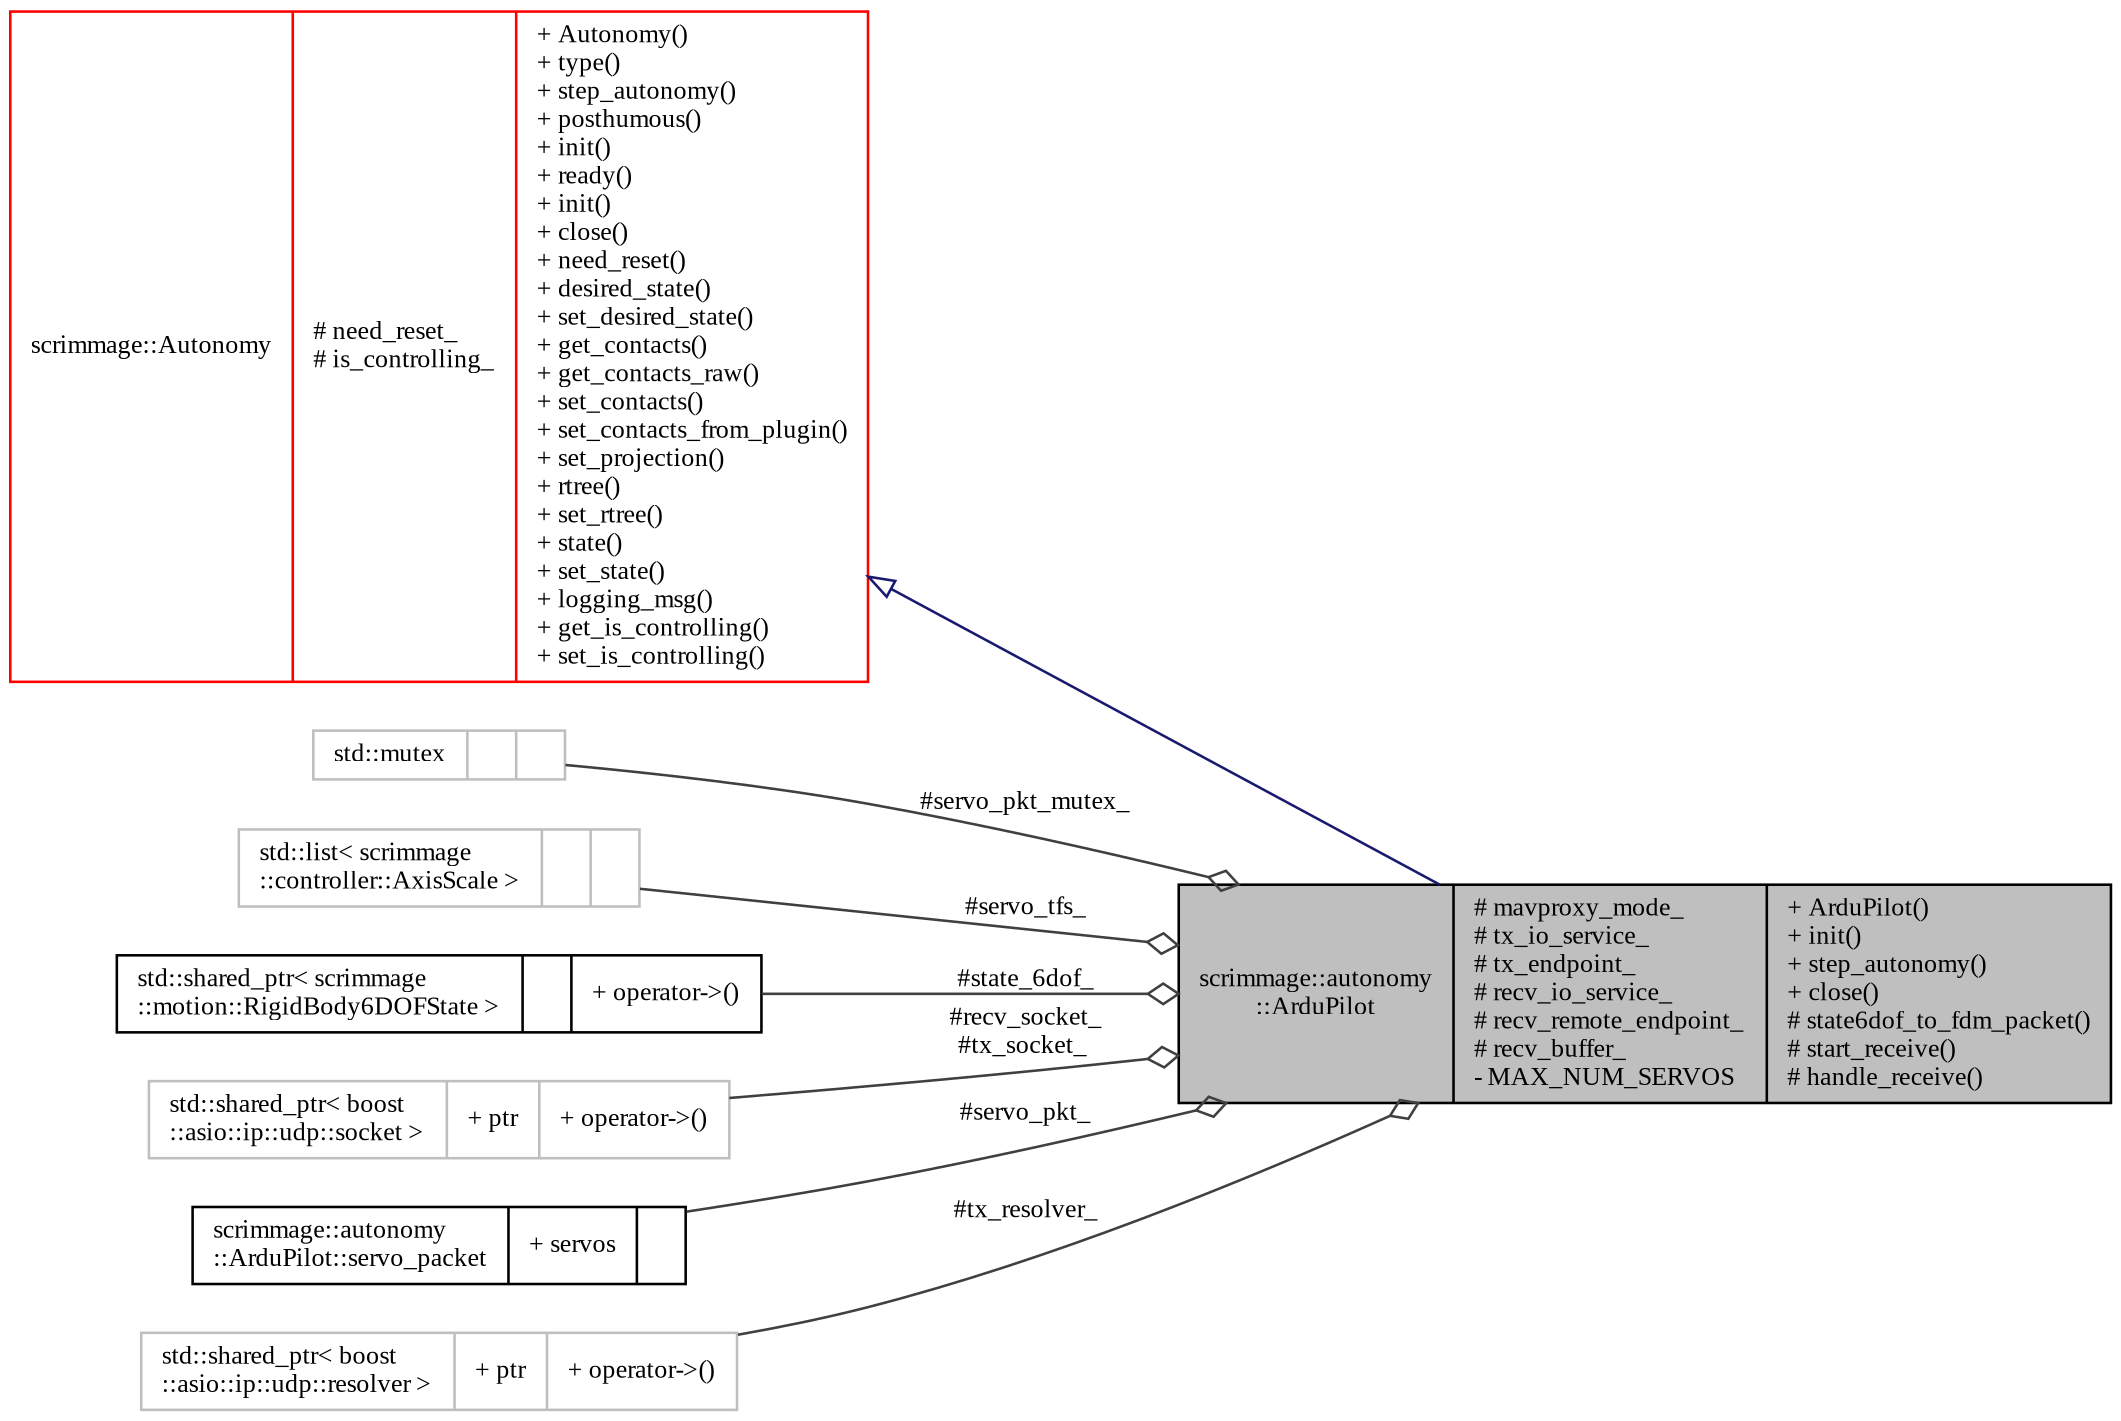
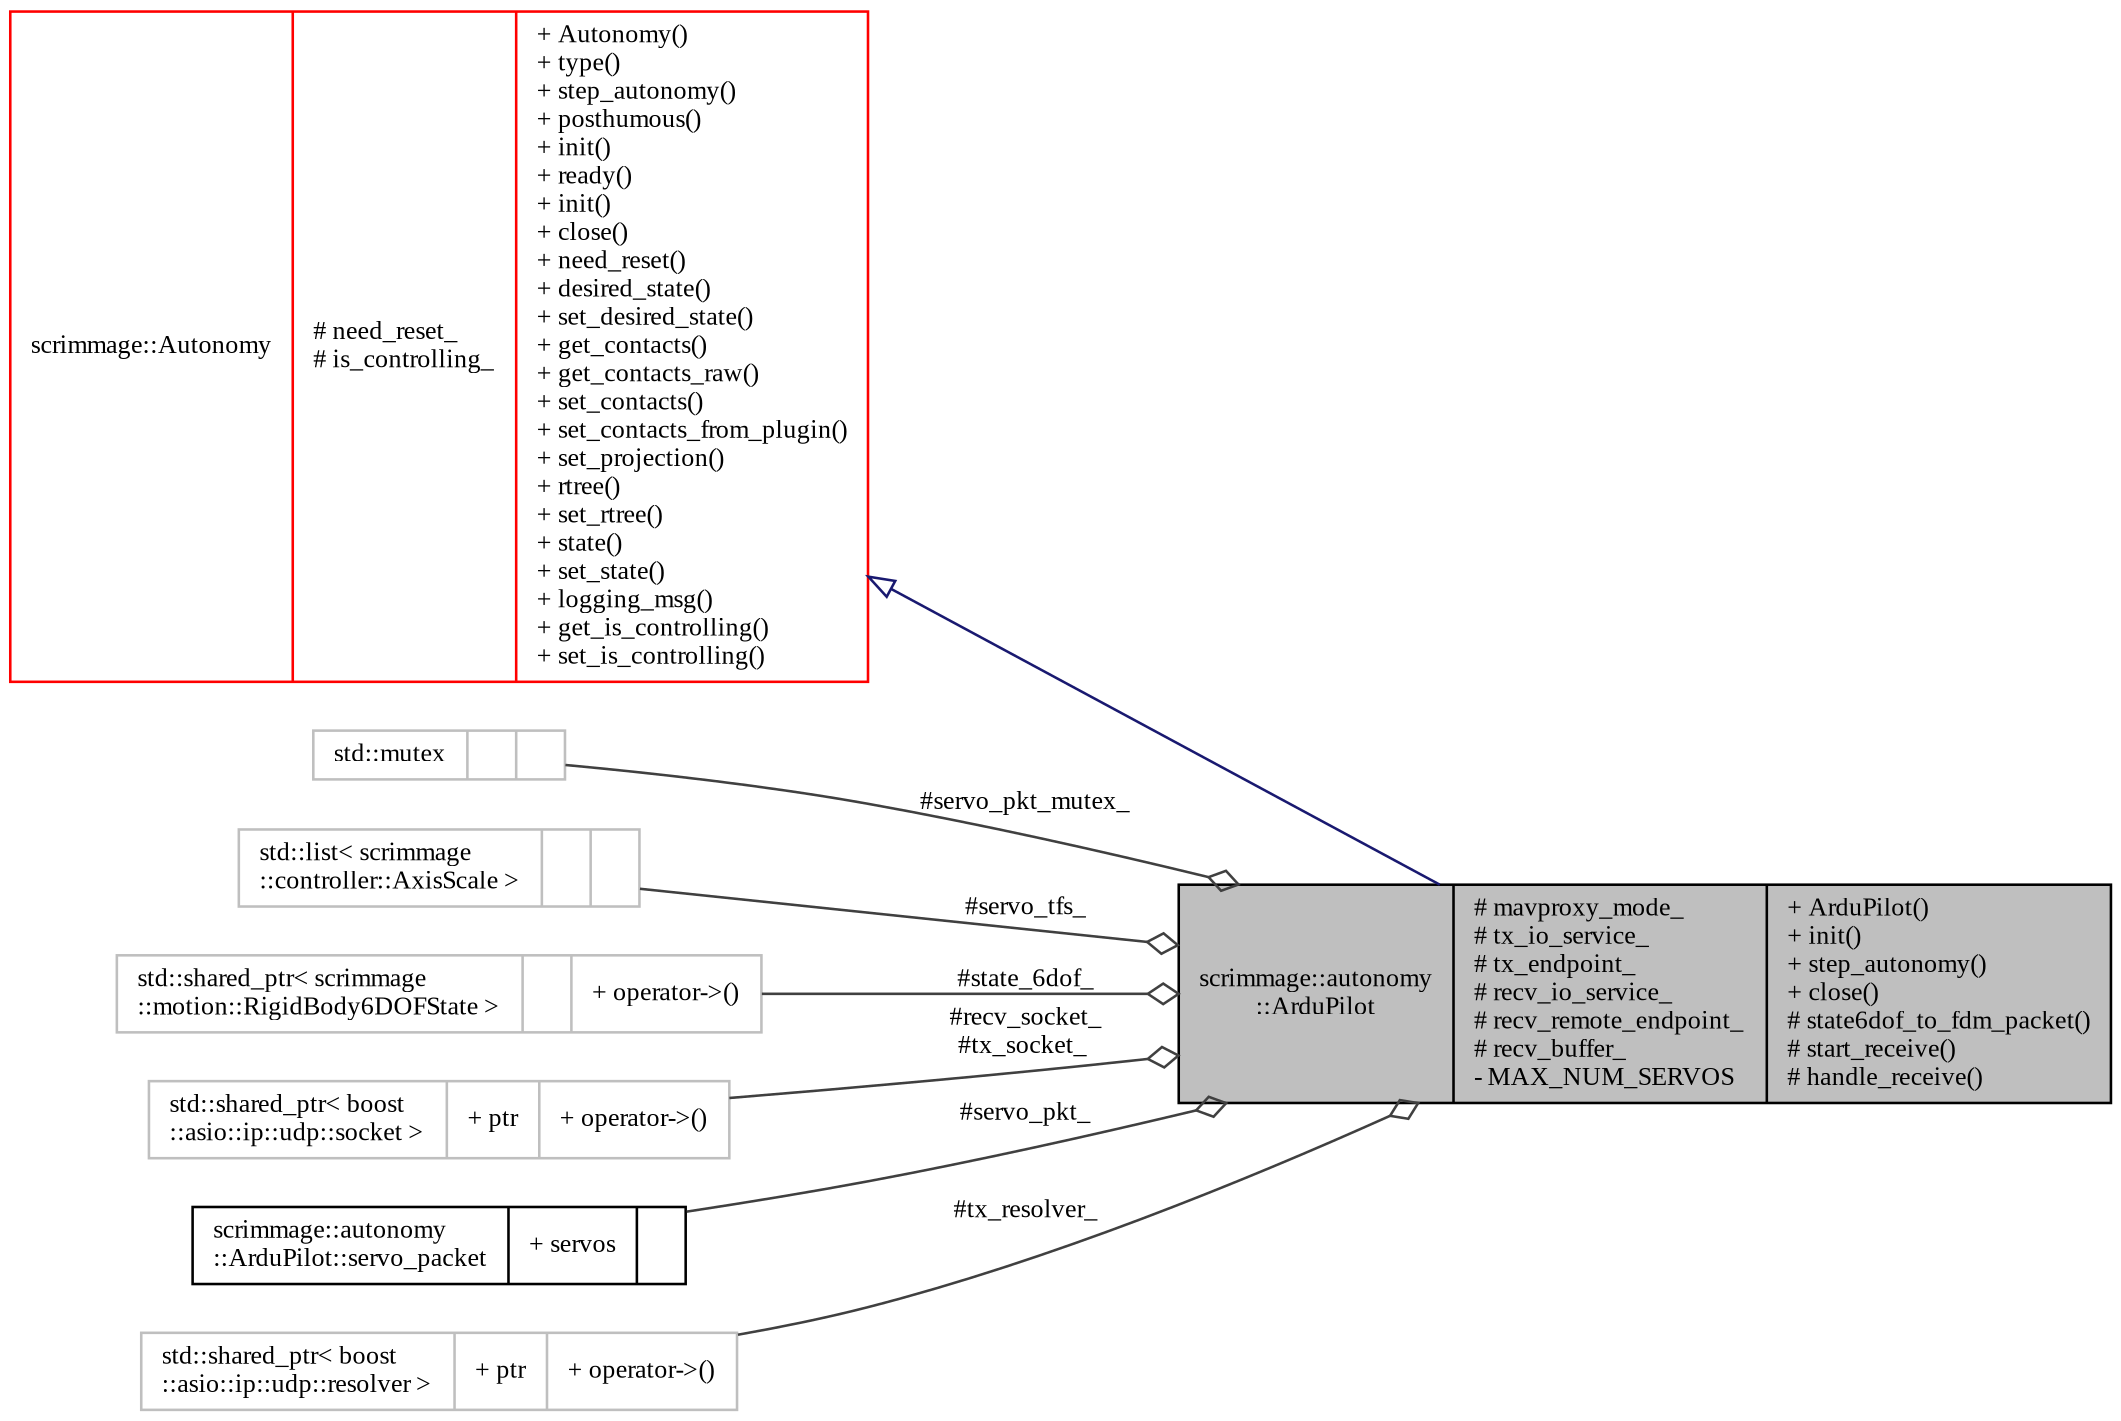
(439, 994) -> (439, 994)
